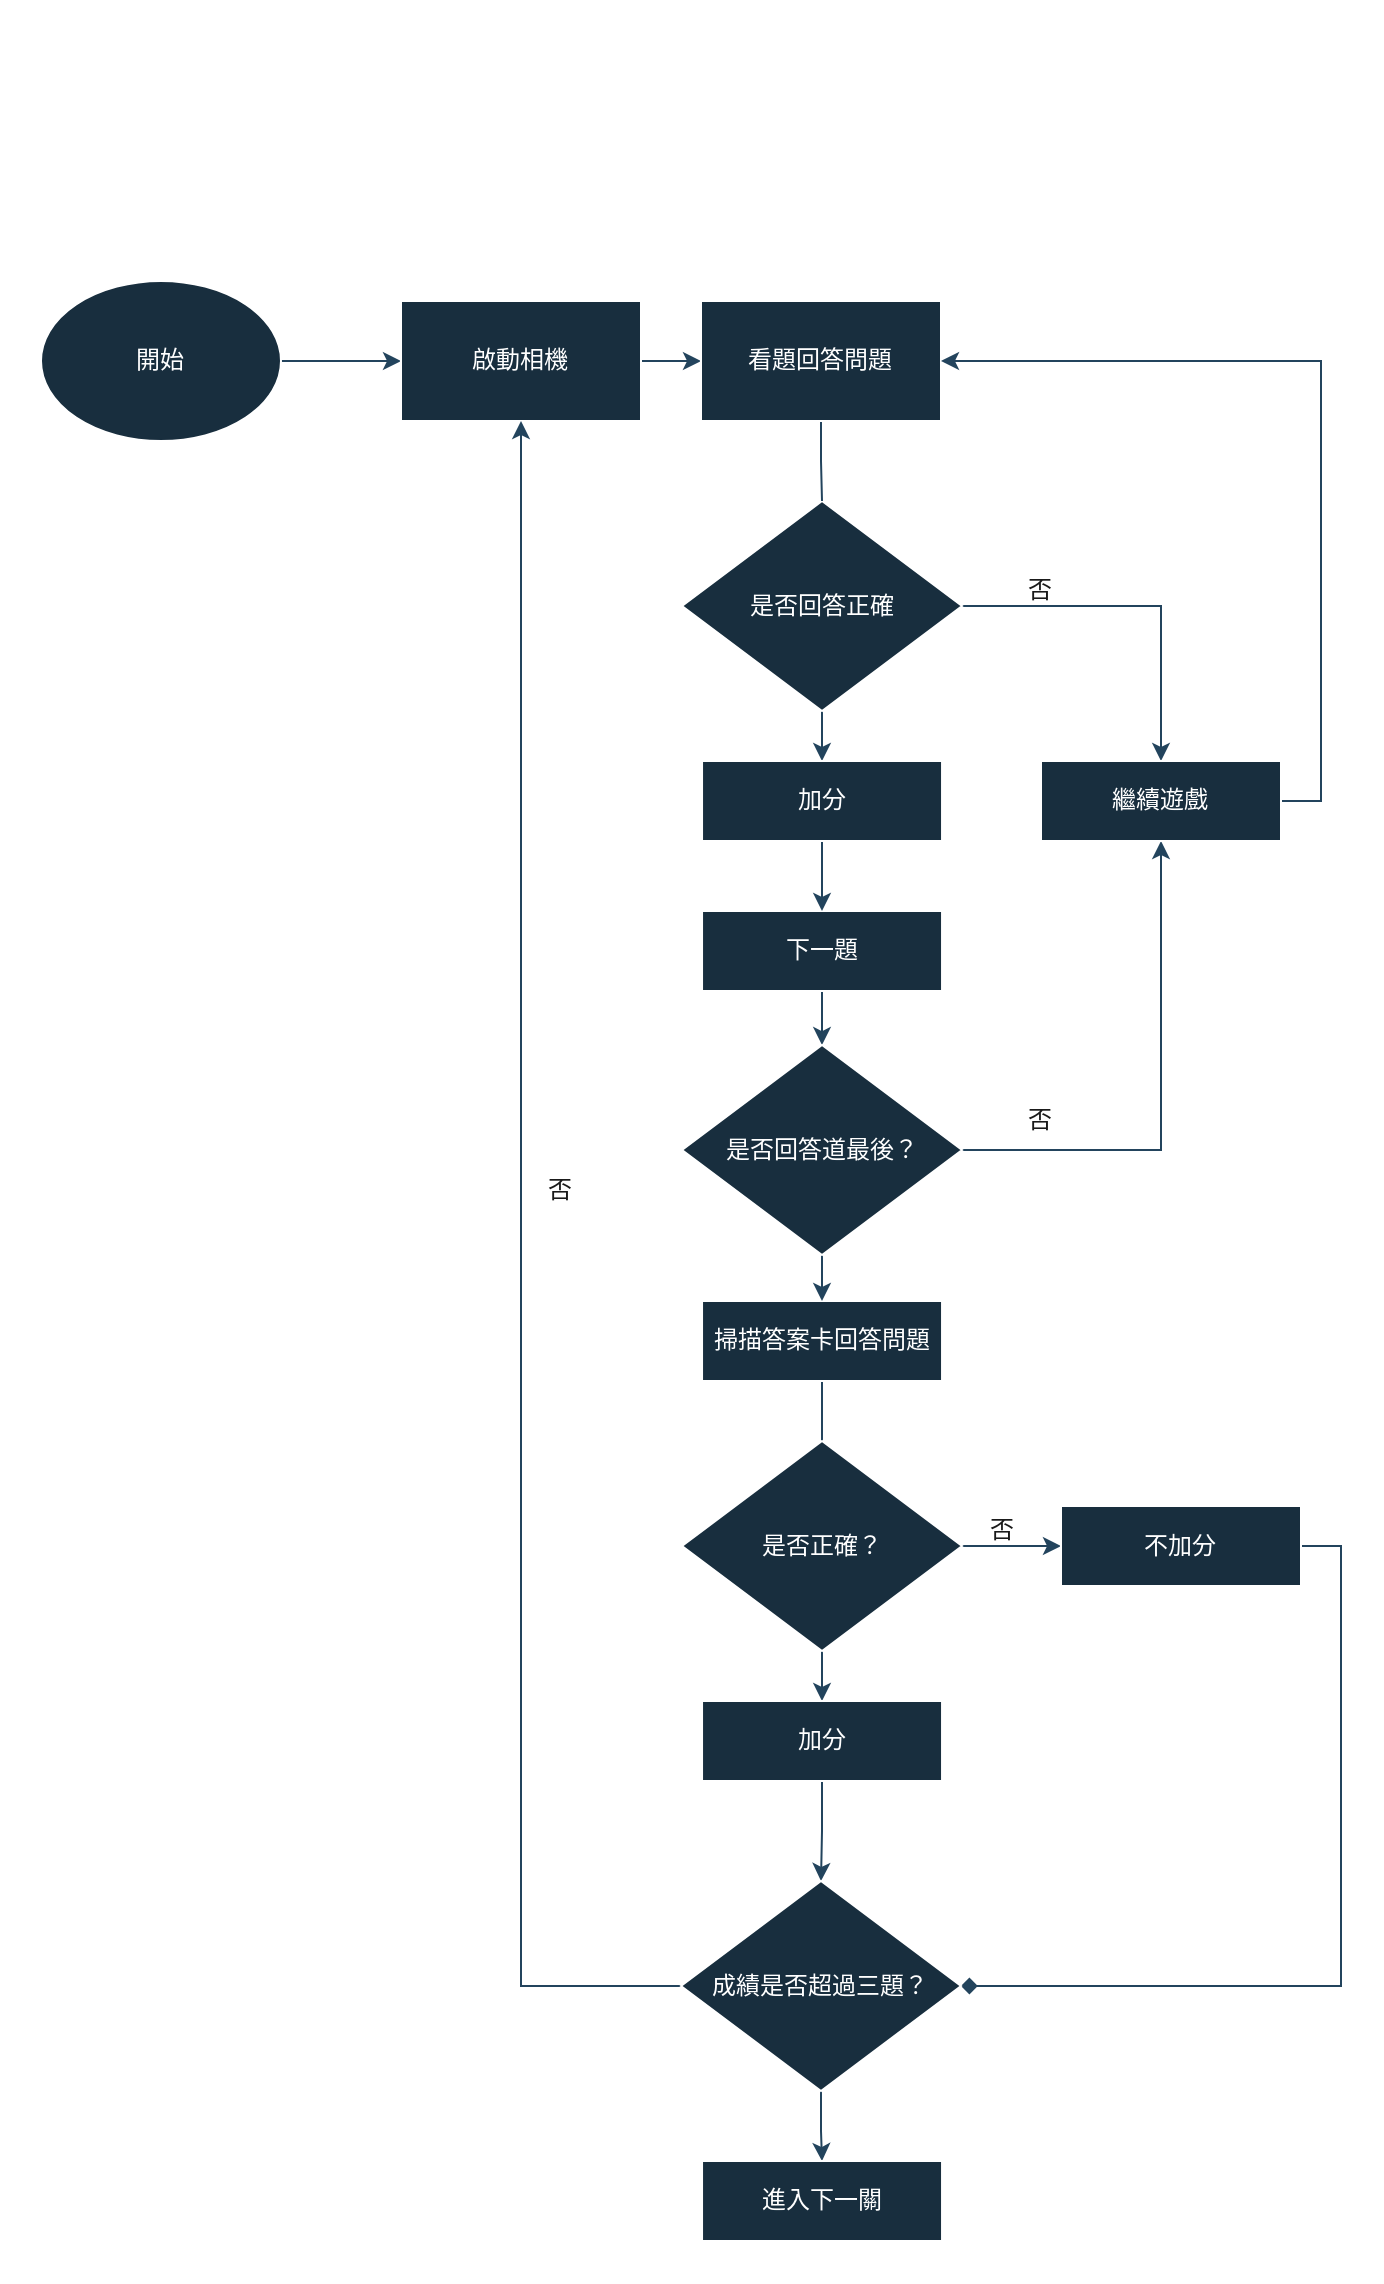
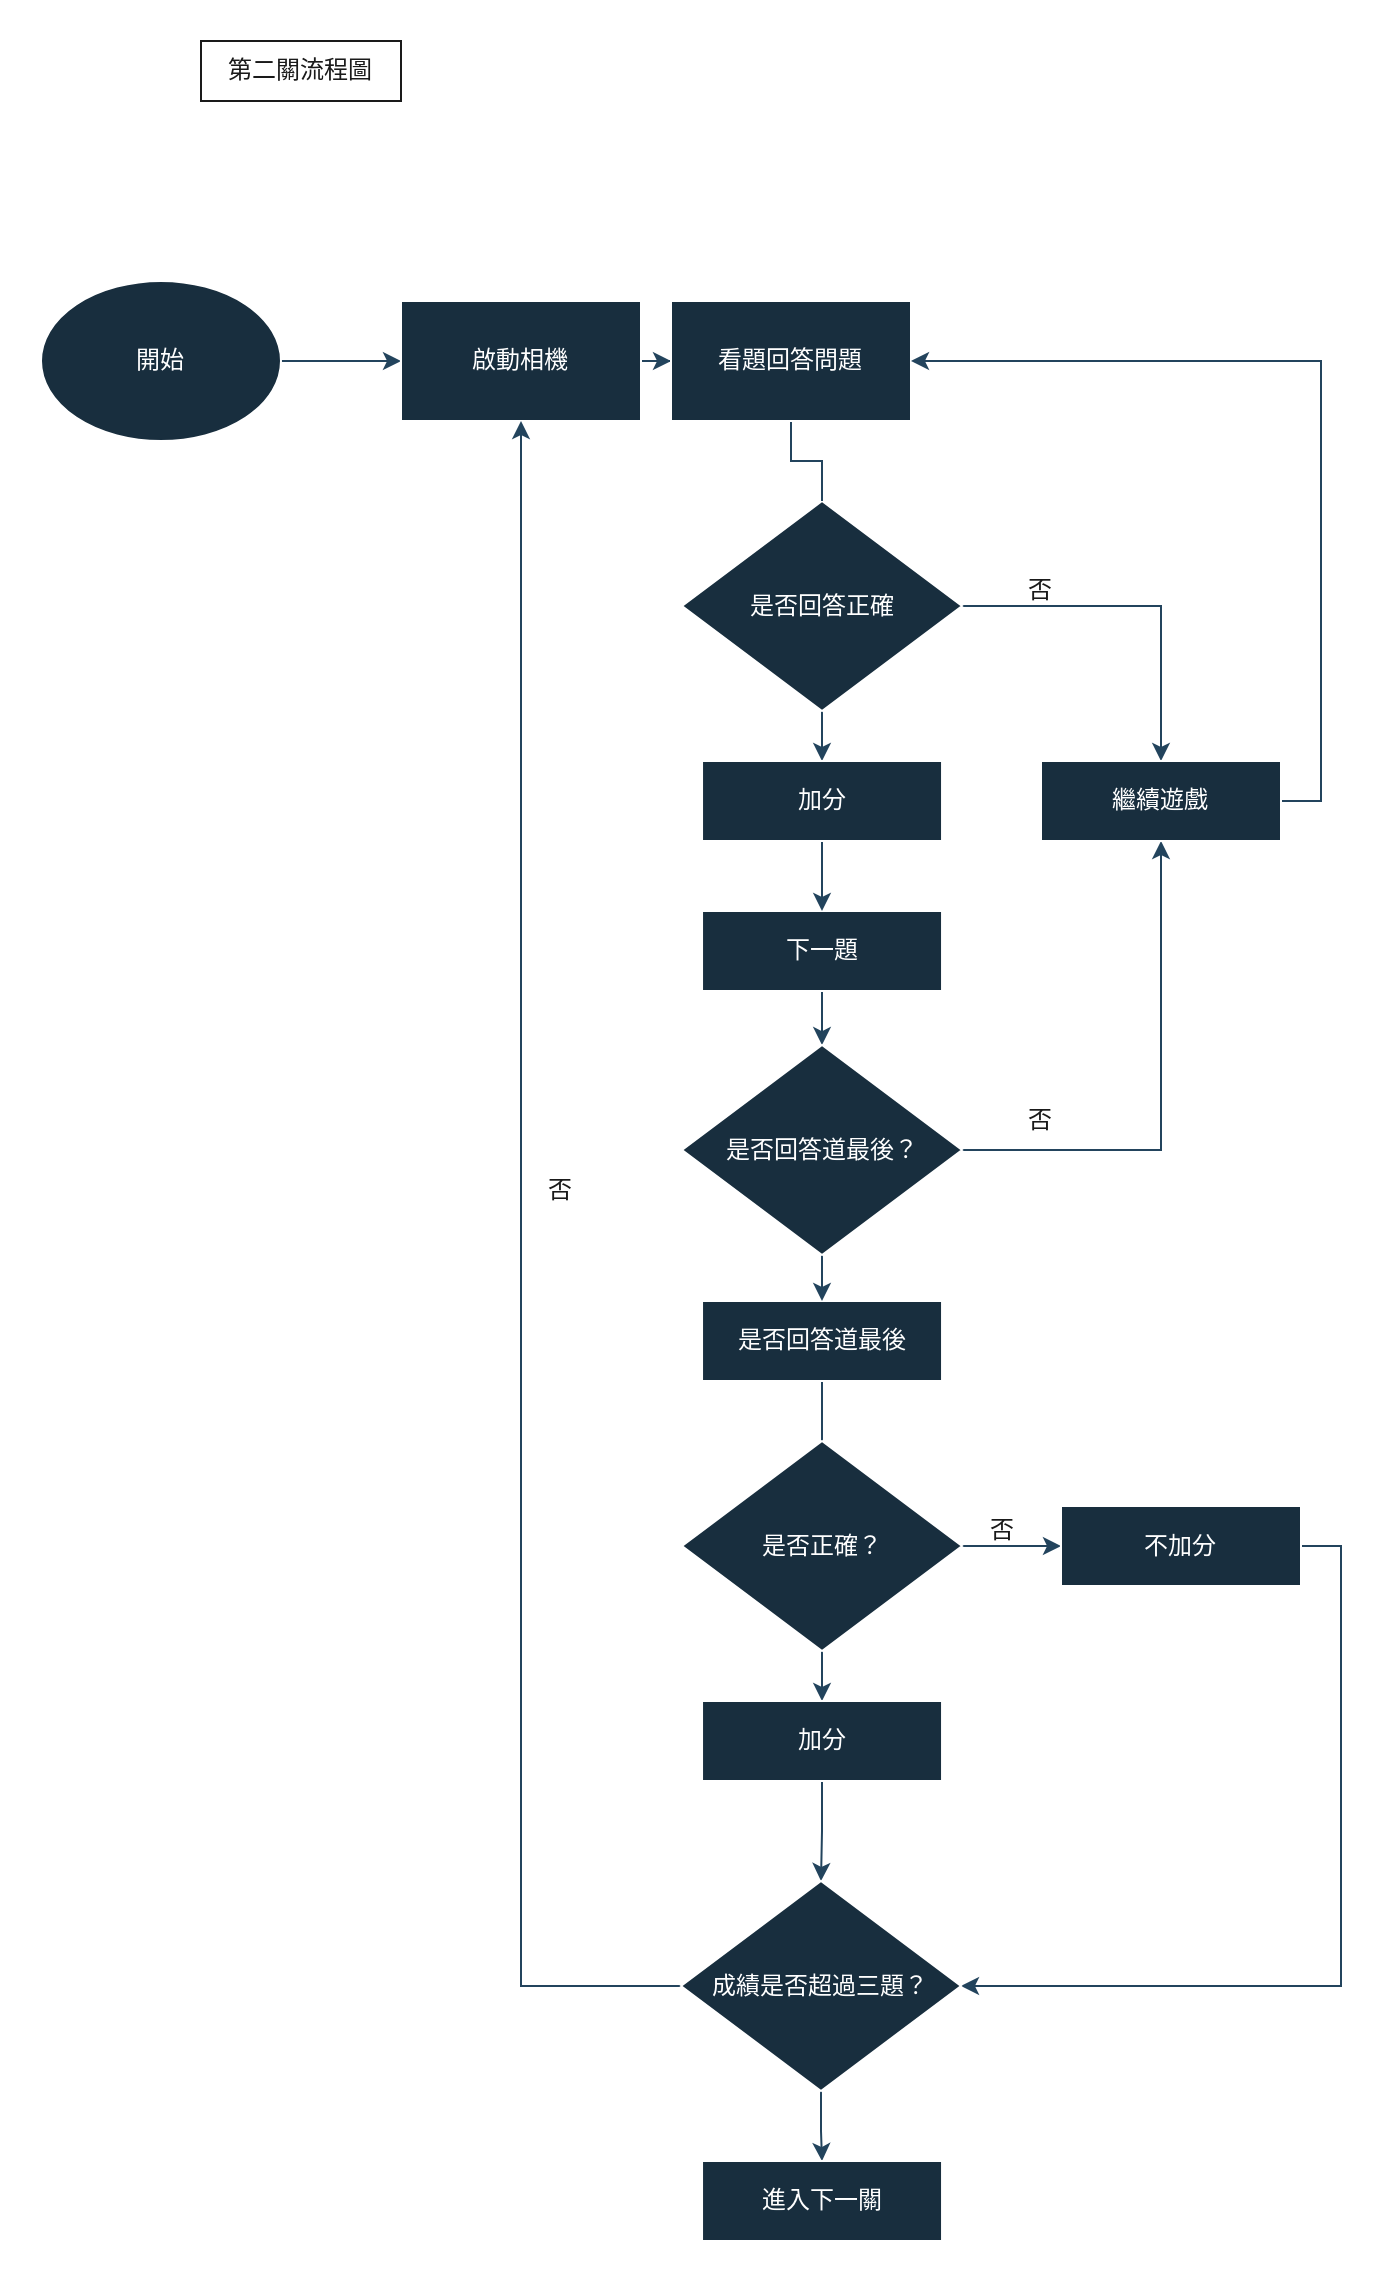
none -> (301, 71)
(821, 361) -> (791, 361)
(823, 1341) -> (823, 1341)
(977, 1986) -> (976, 1986)
